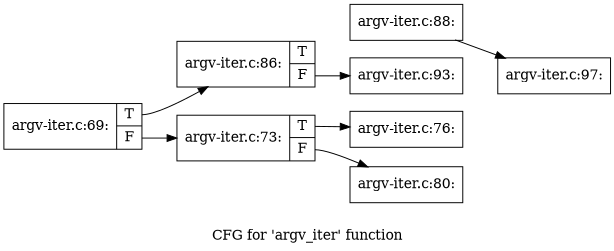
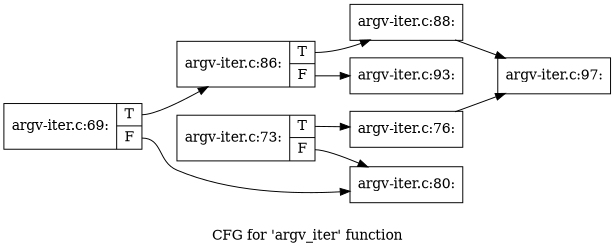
none -> (338, 50)
none -> (476, 104)
(154, 138) -> (233, 186)
